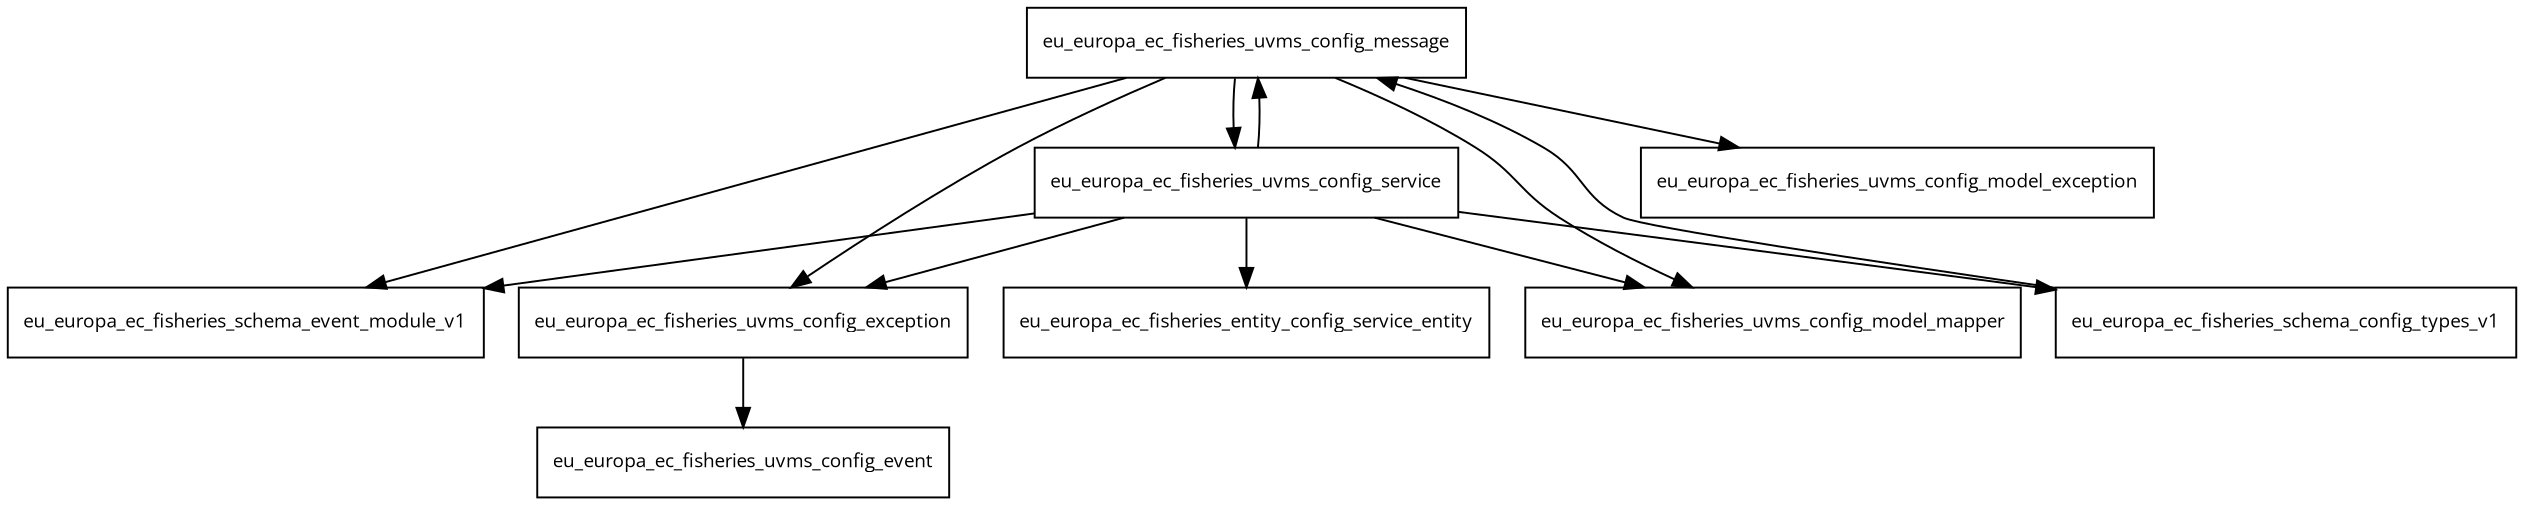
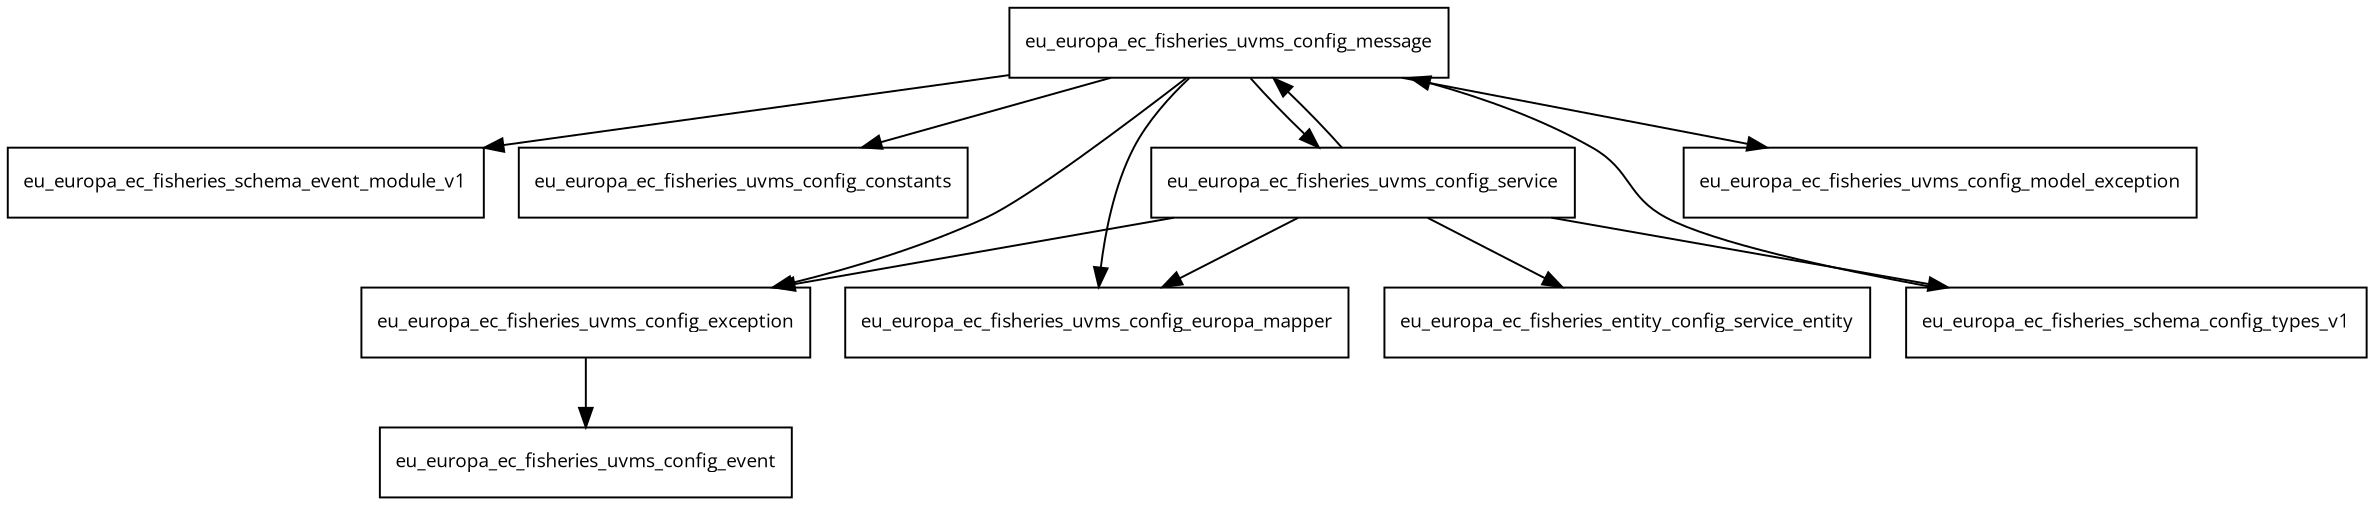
none -> (743, 183)
(769, 250) -> none
(1773, 323) -> (1097, 323)
